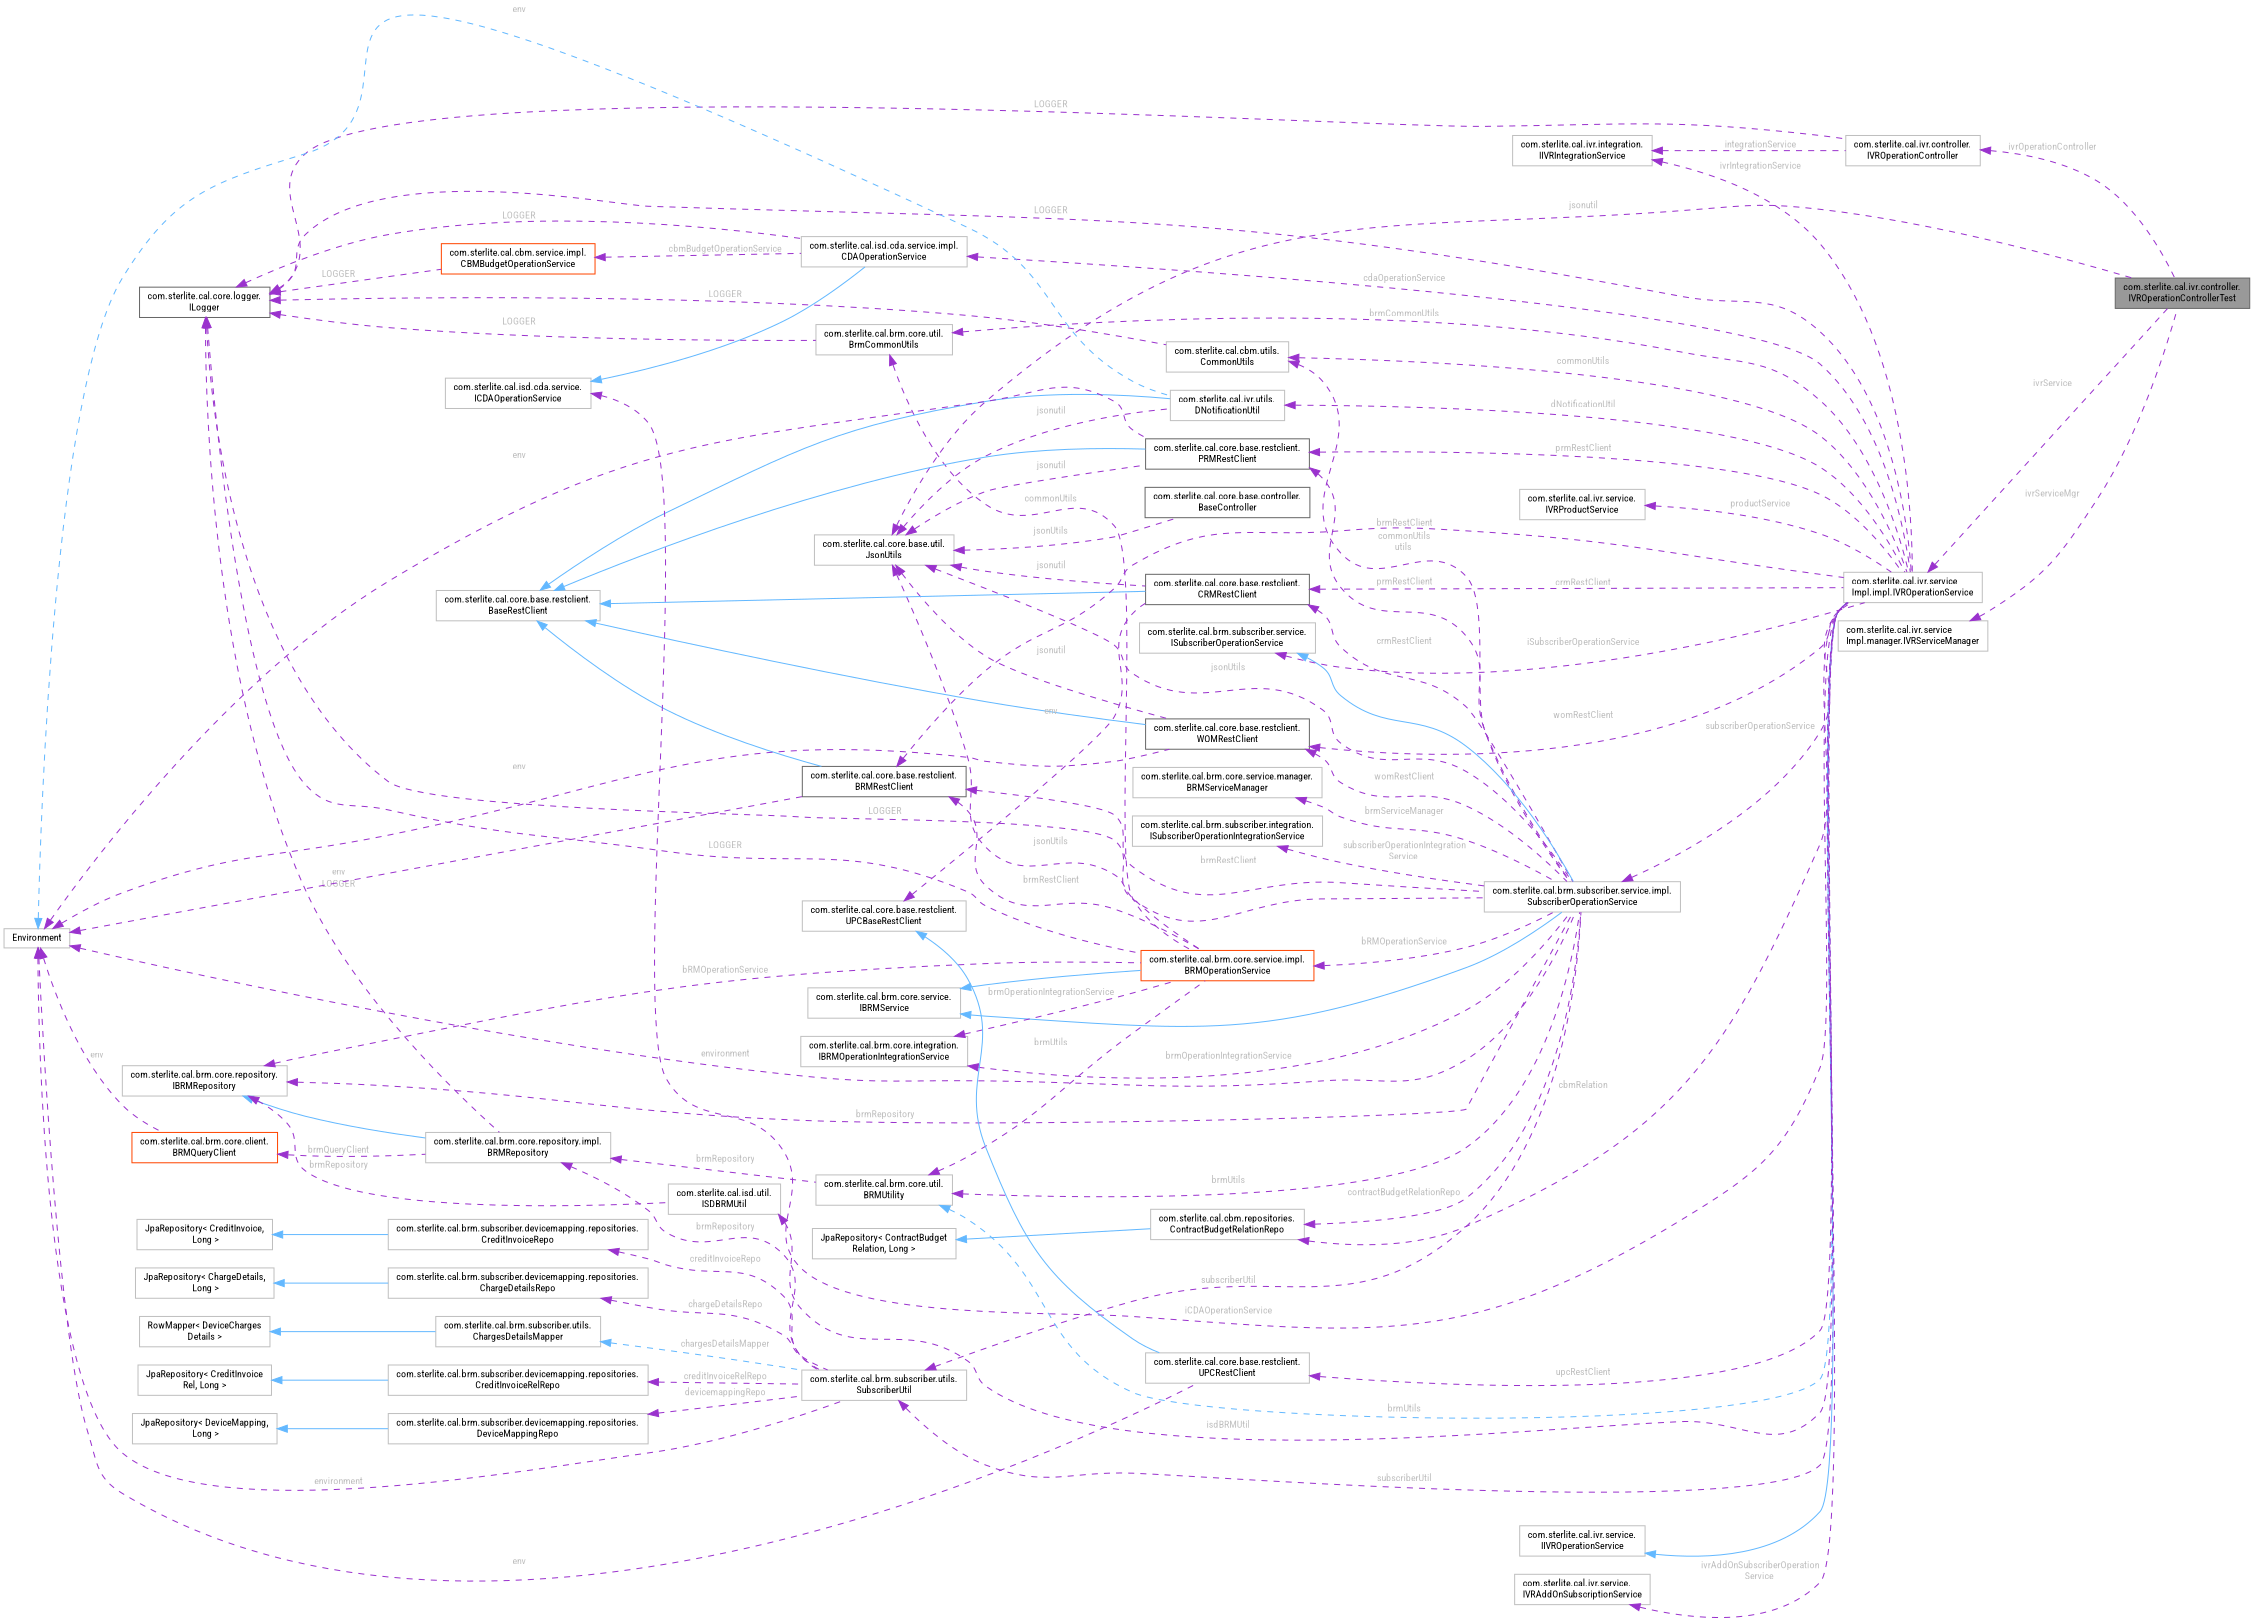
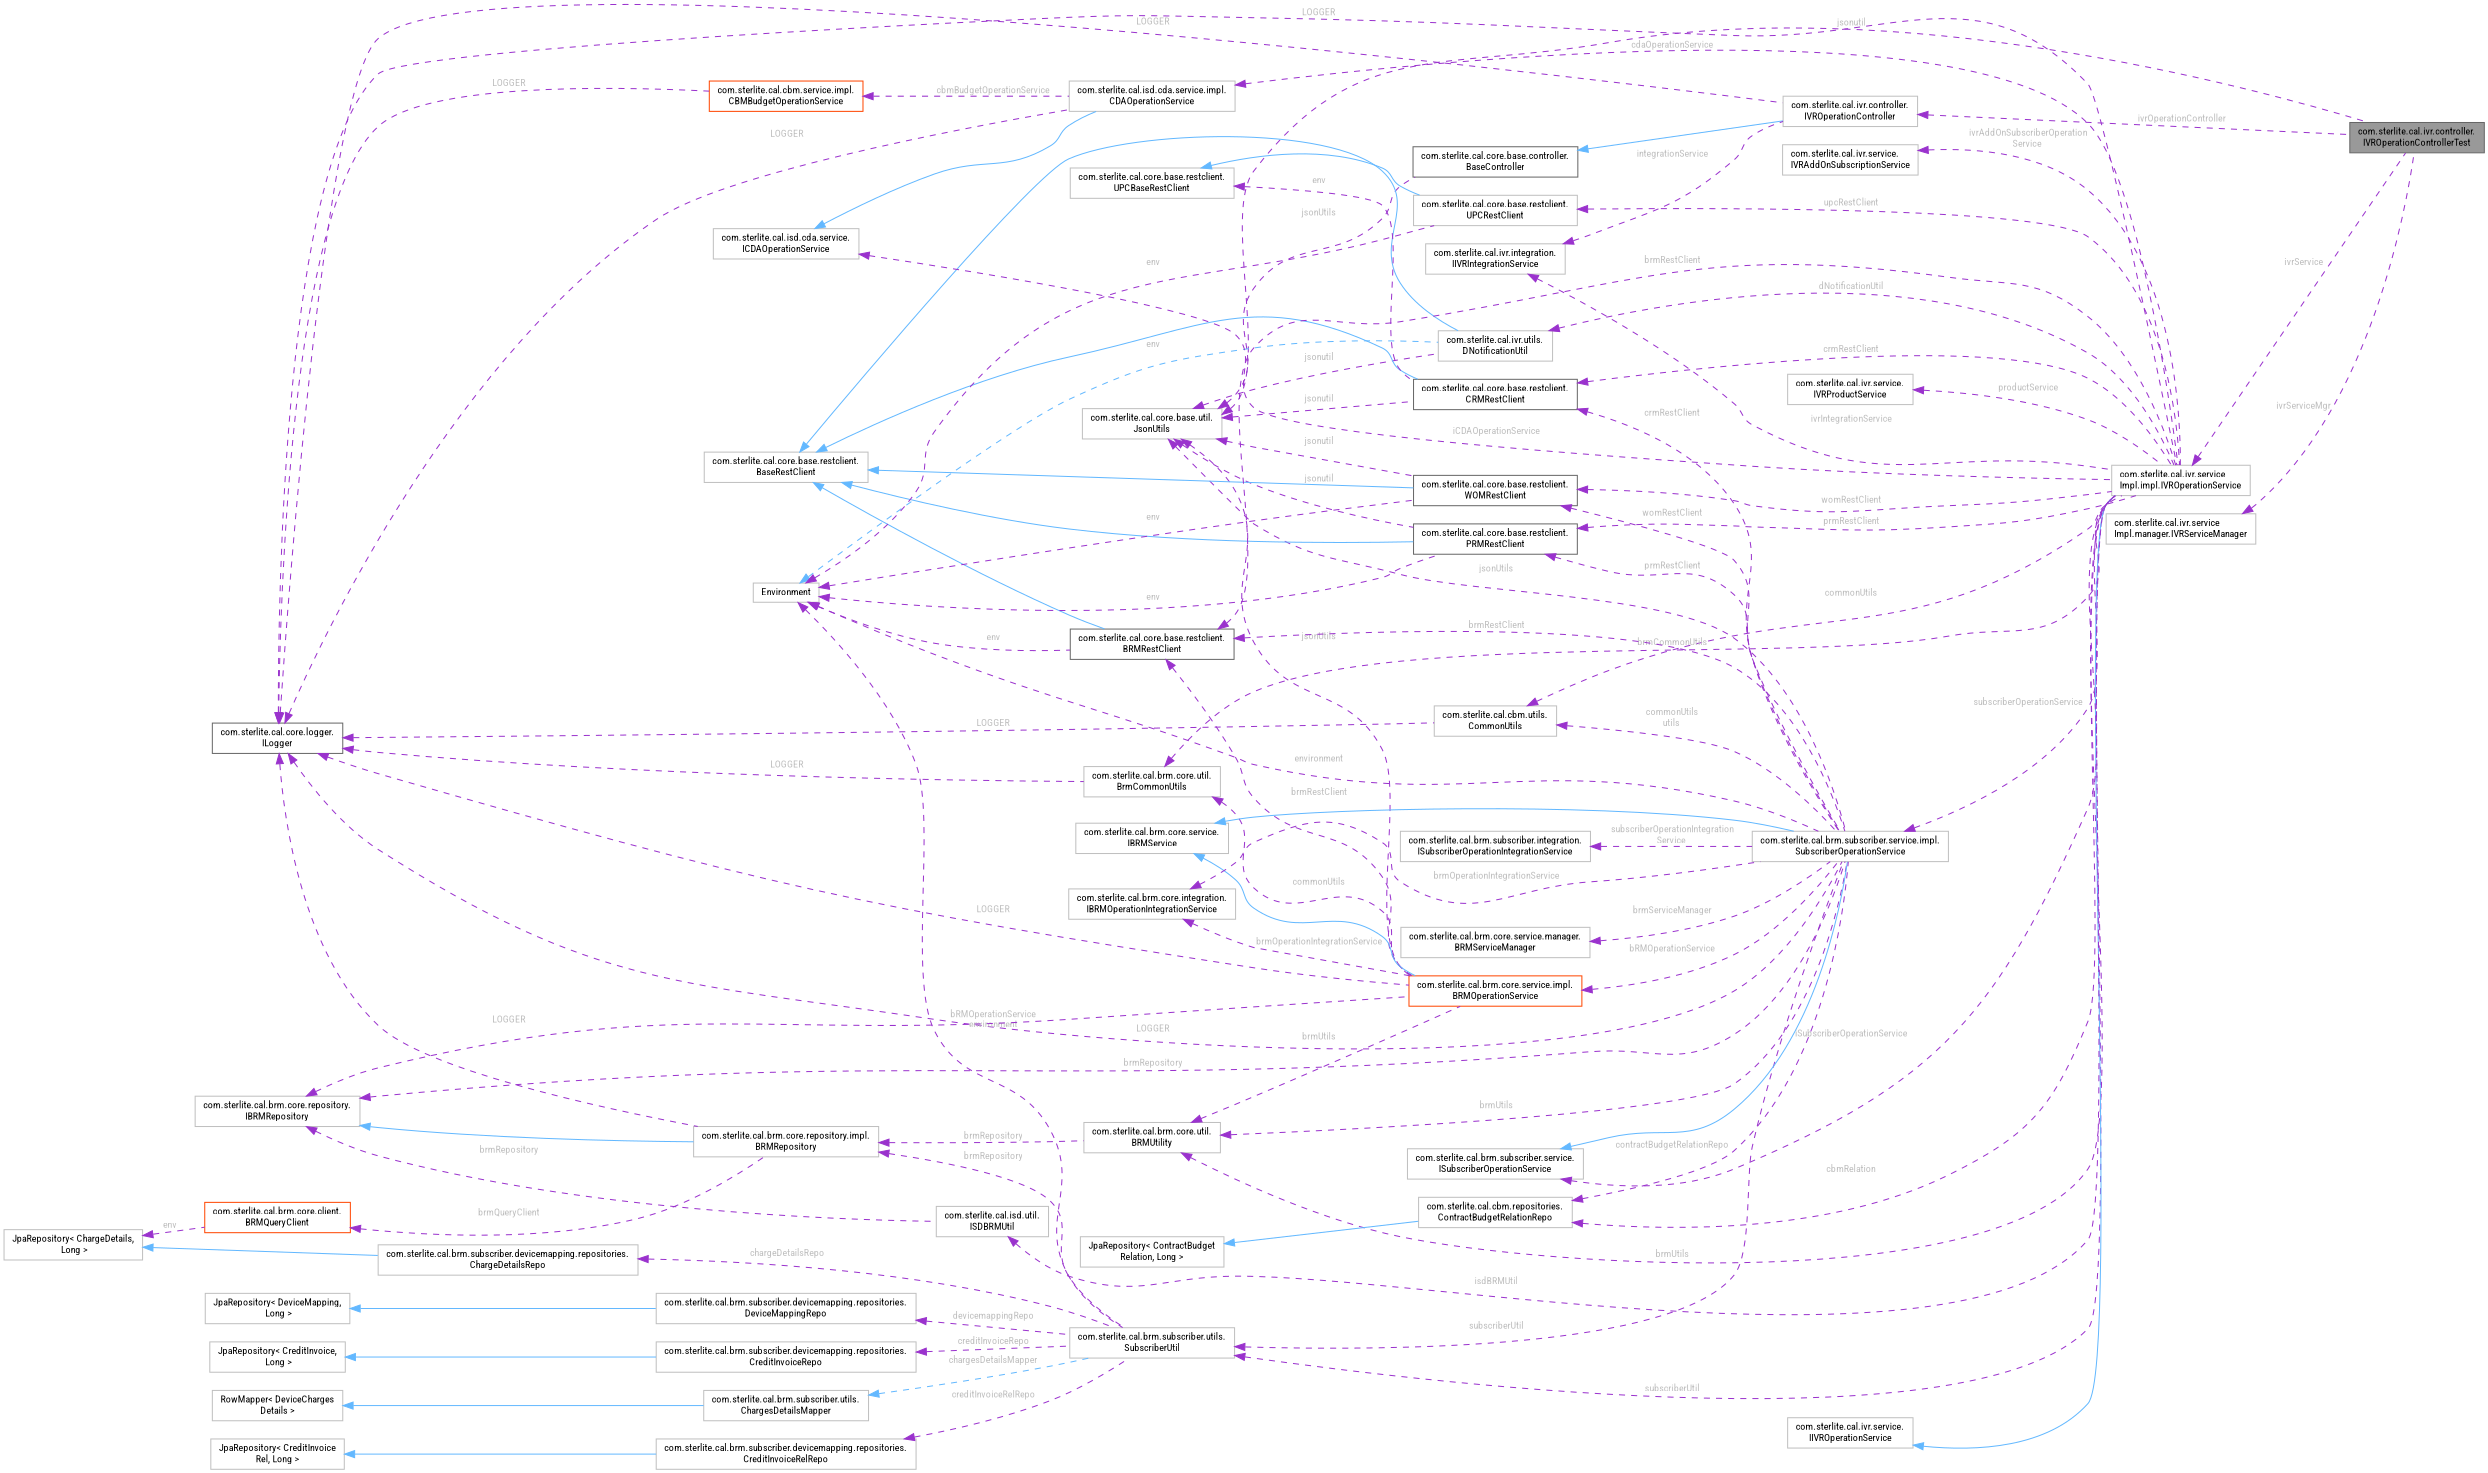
none -> (1685, 135)
(87, 1058) -> (179, 1231)
(1736, 1403) -> (1979, 1232)
